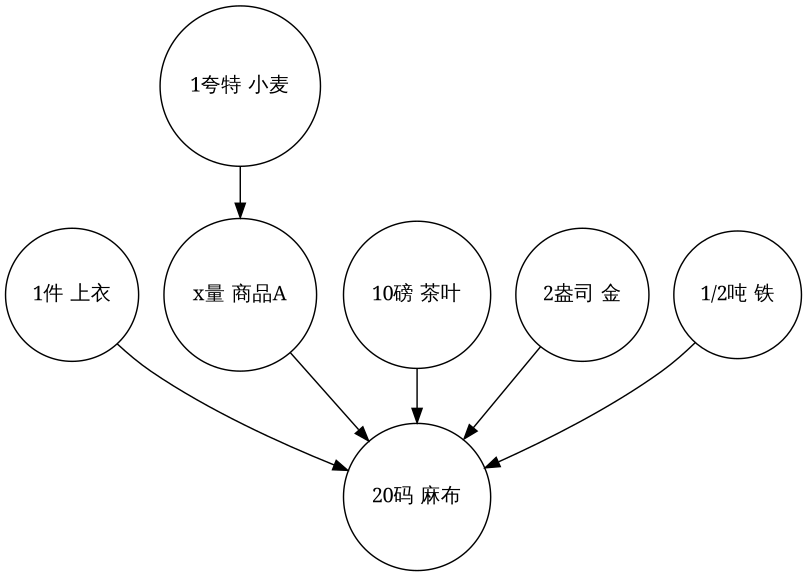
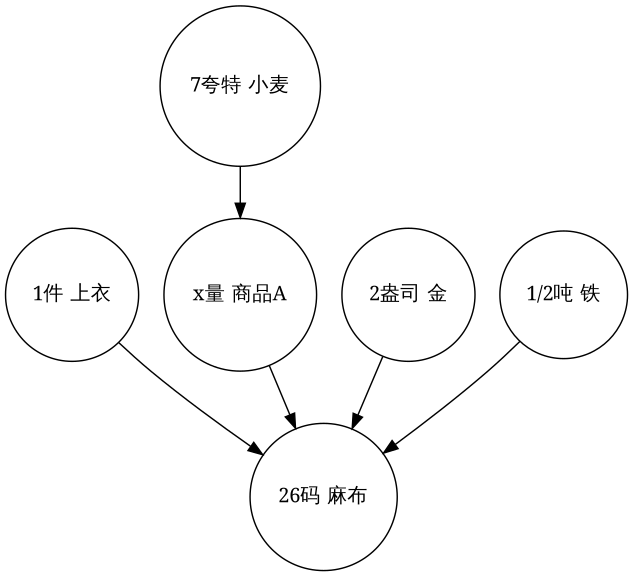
(240, 86) -> (240, 86)
(417, 295) -> none
(417, 497) -> (324, 497)
